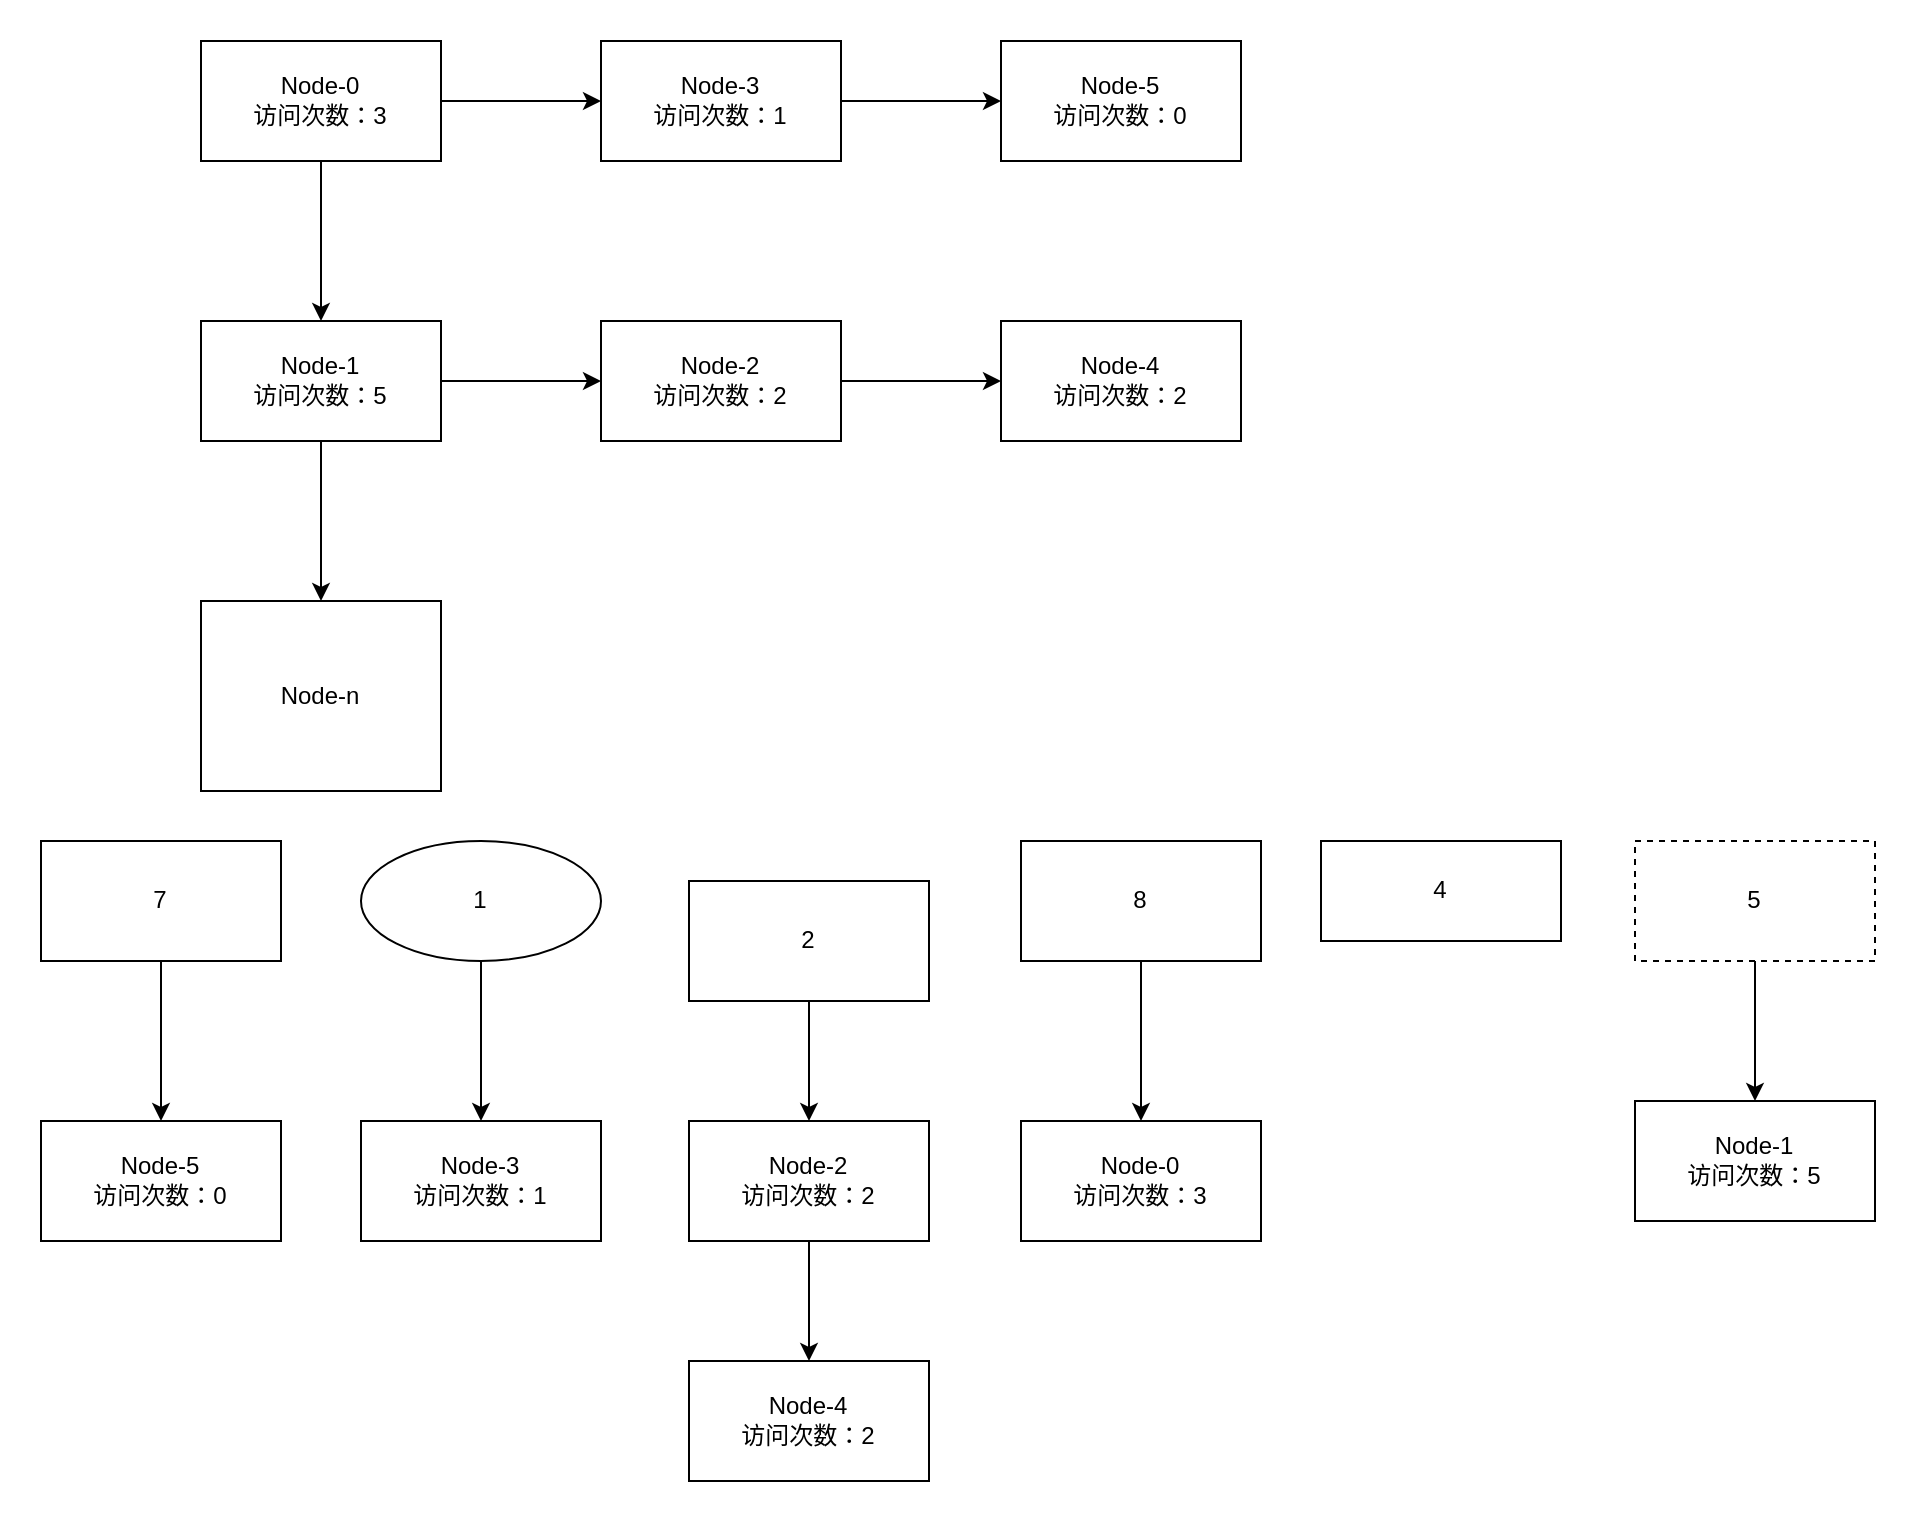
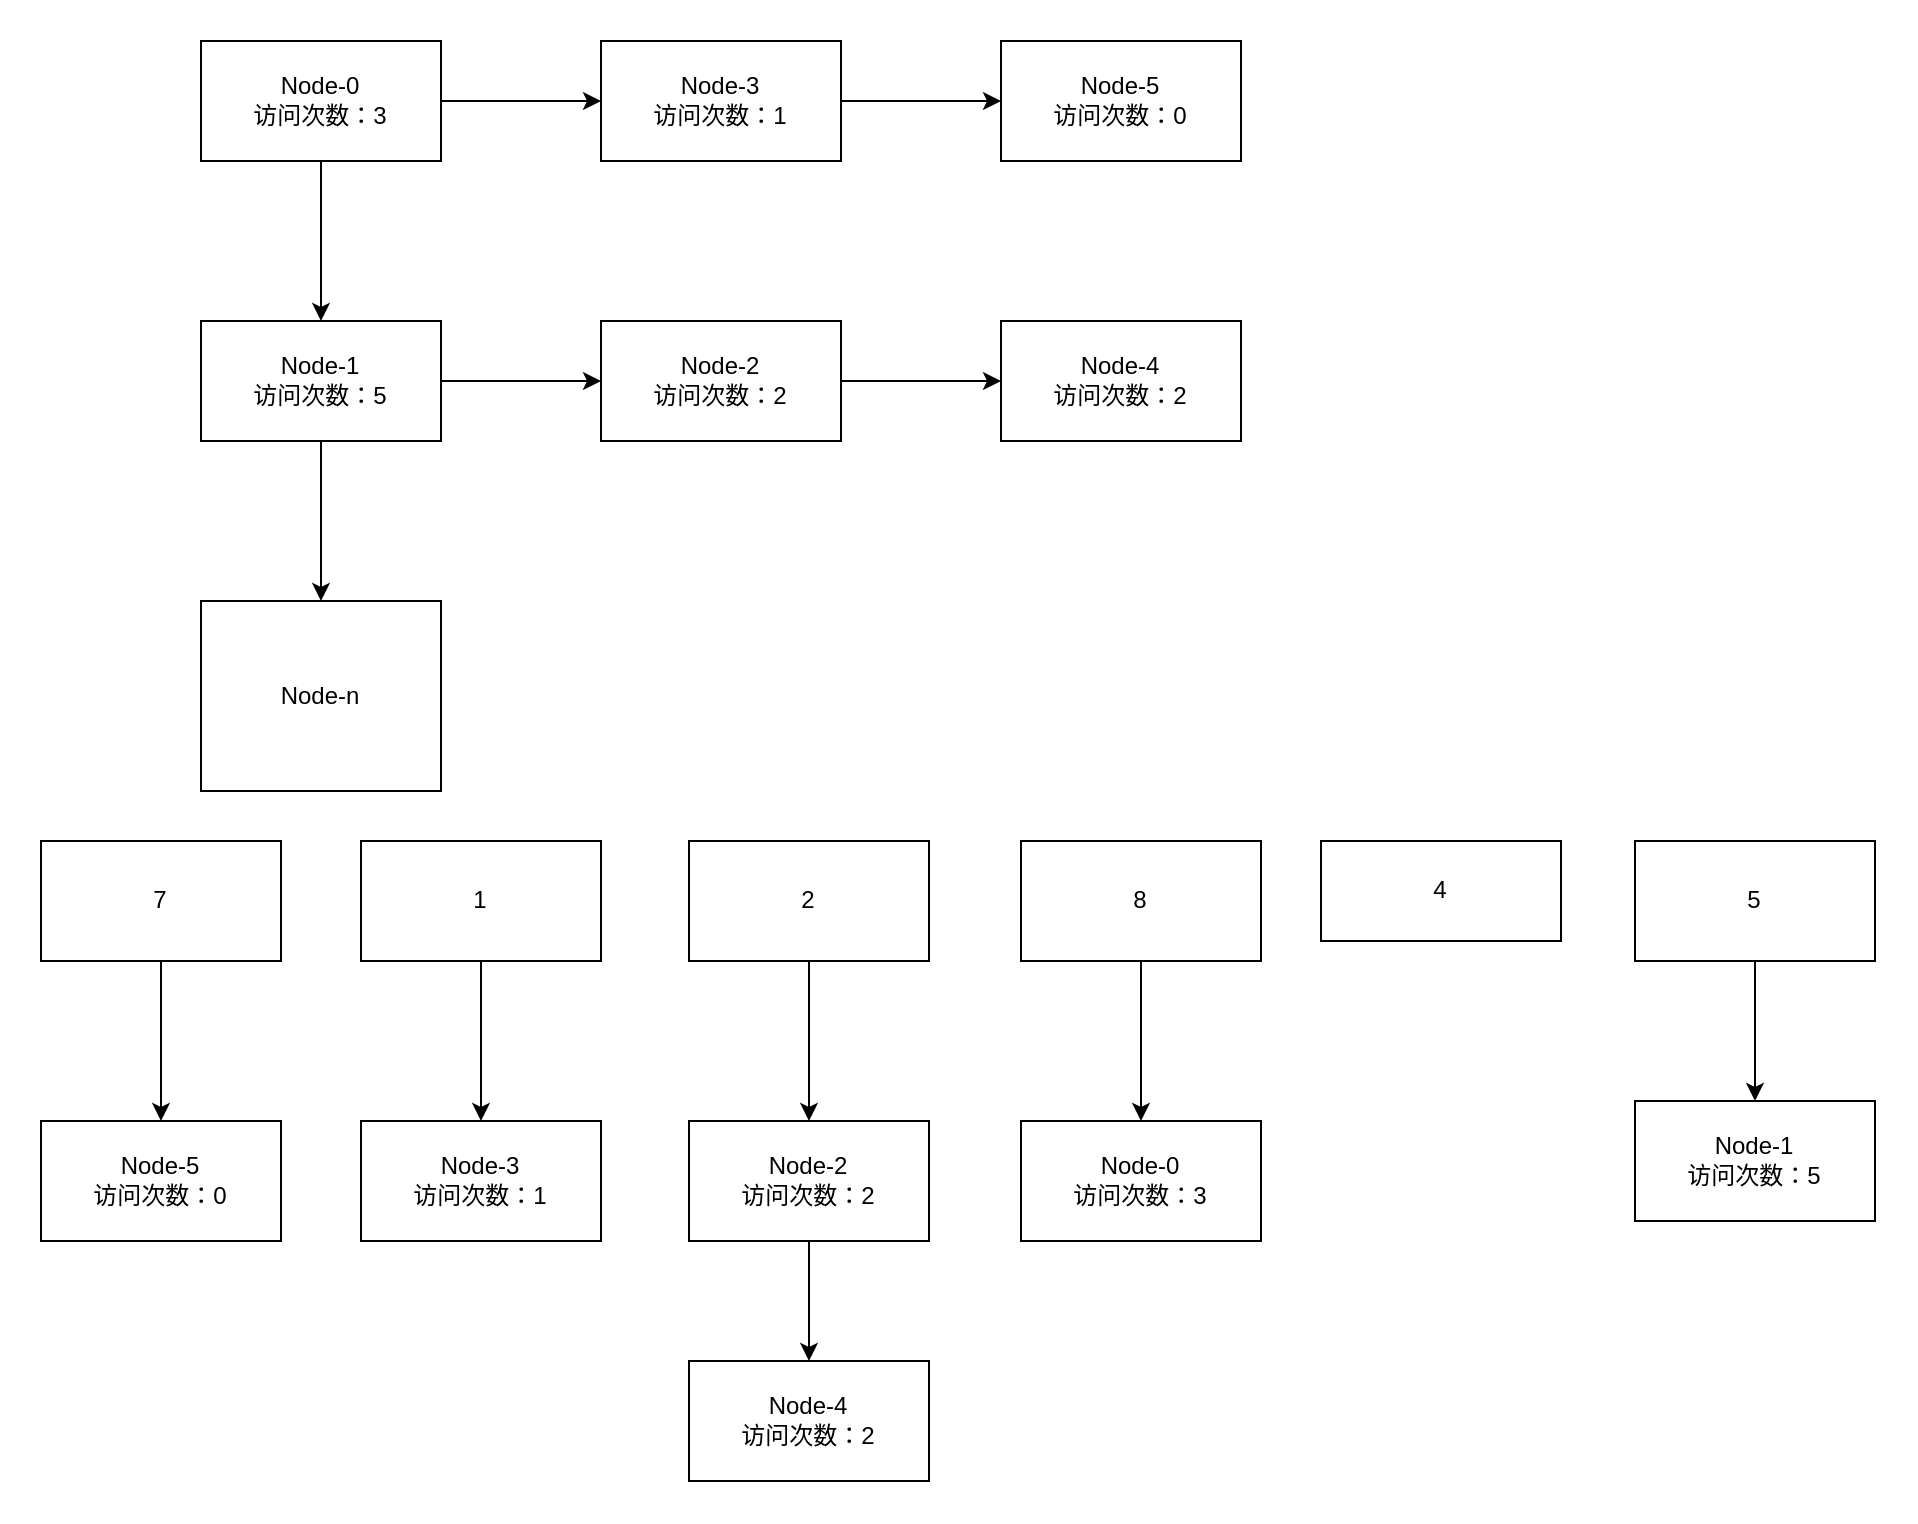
(481, 901) -> (481, 901)
(1755, 901) -> (1755, 901)
(809, 941) -> (809, 901)
